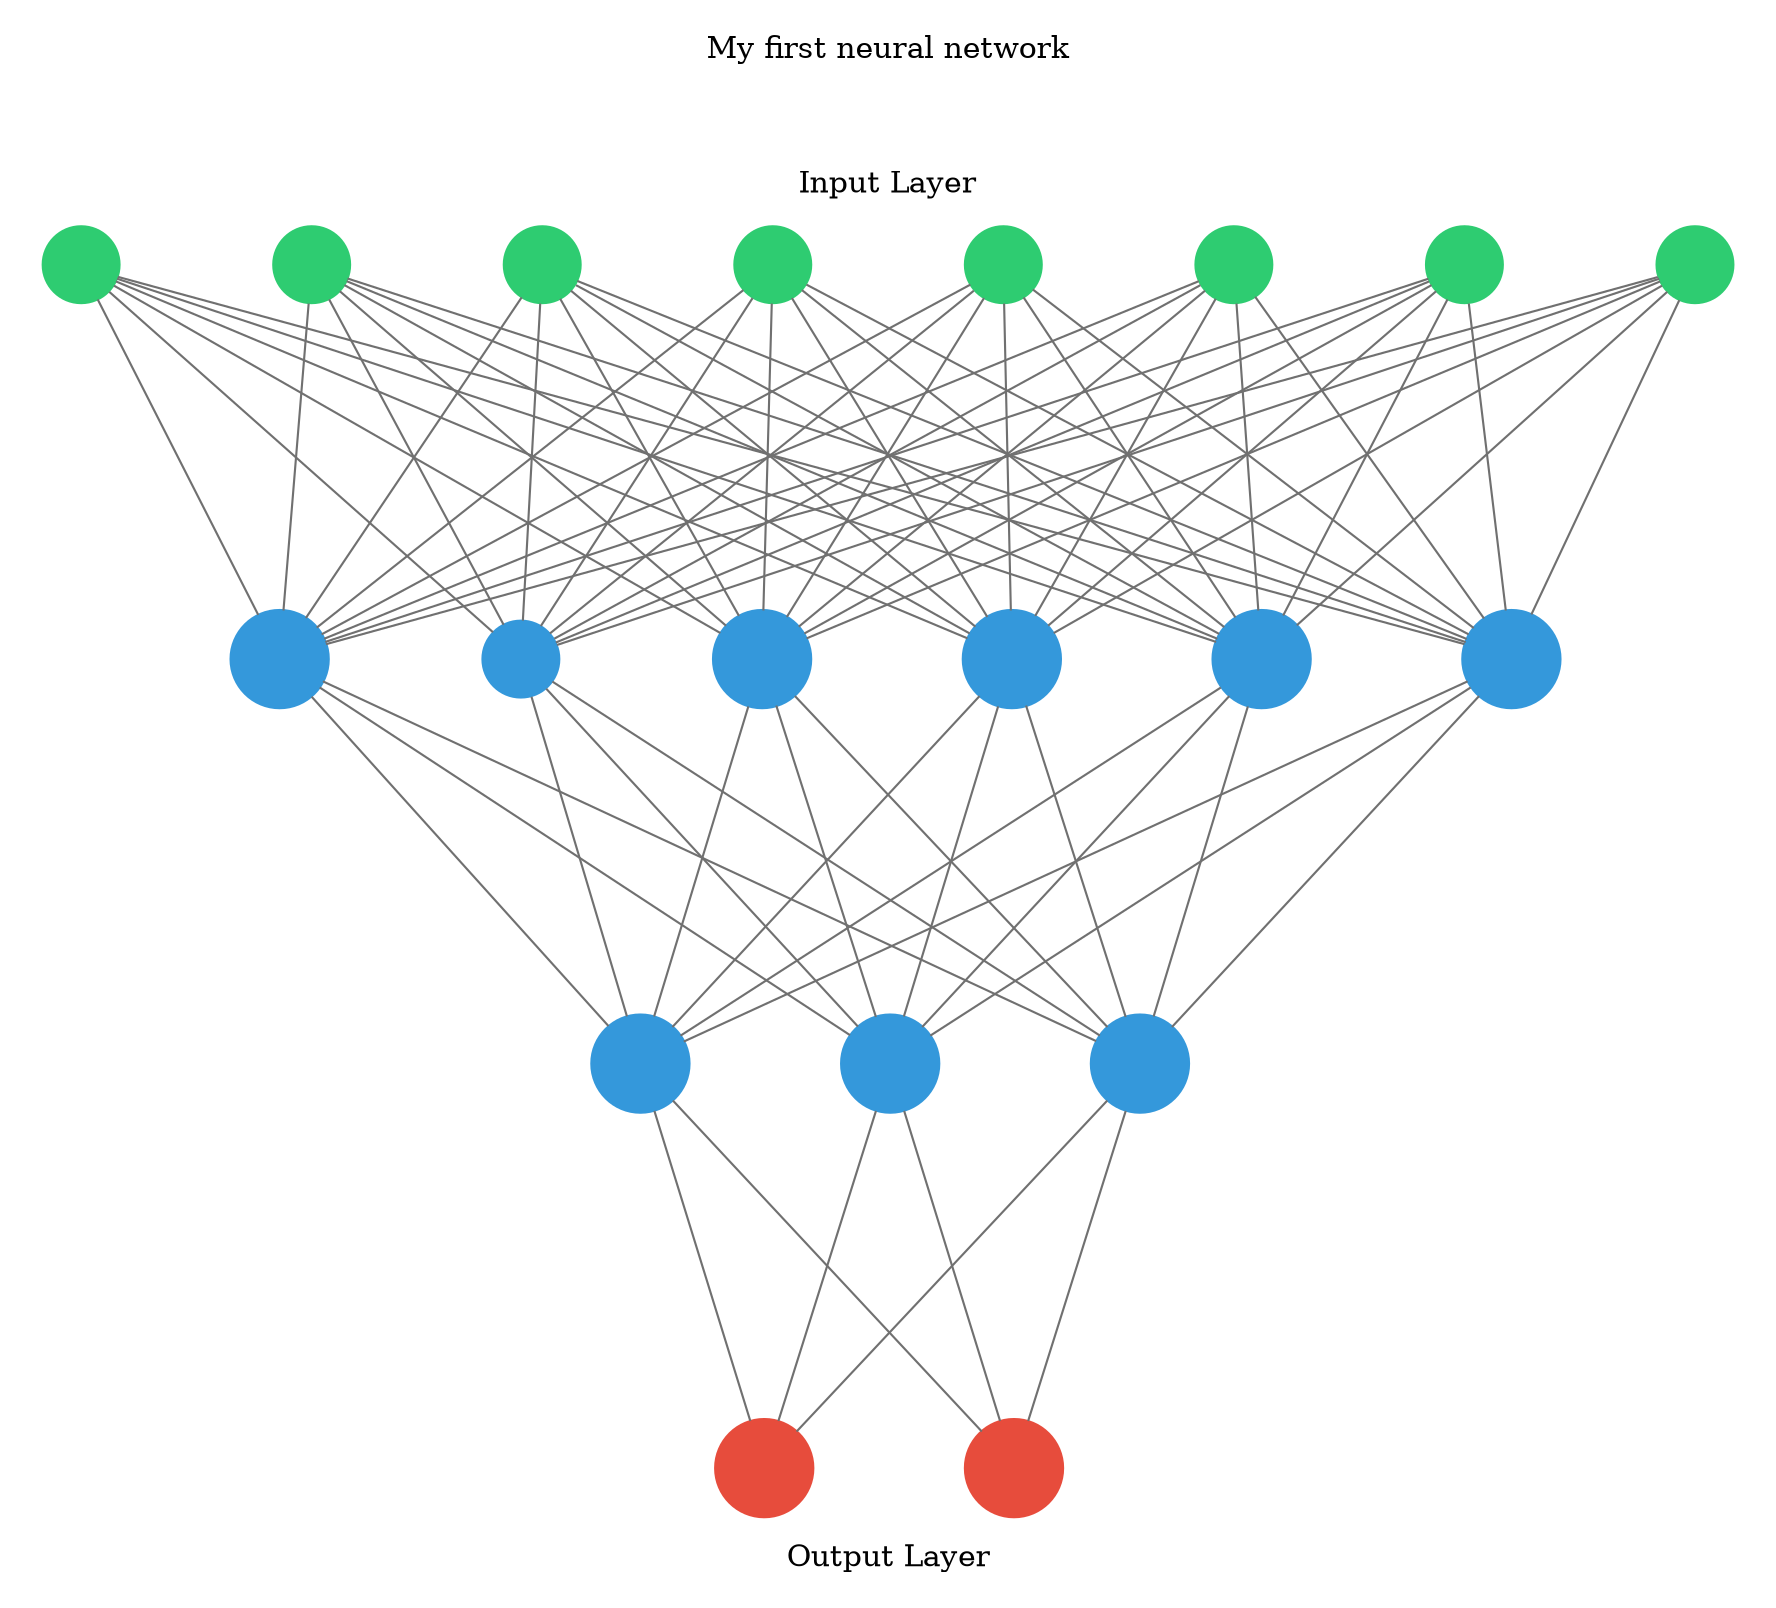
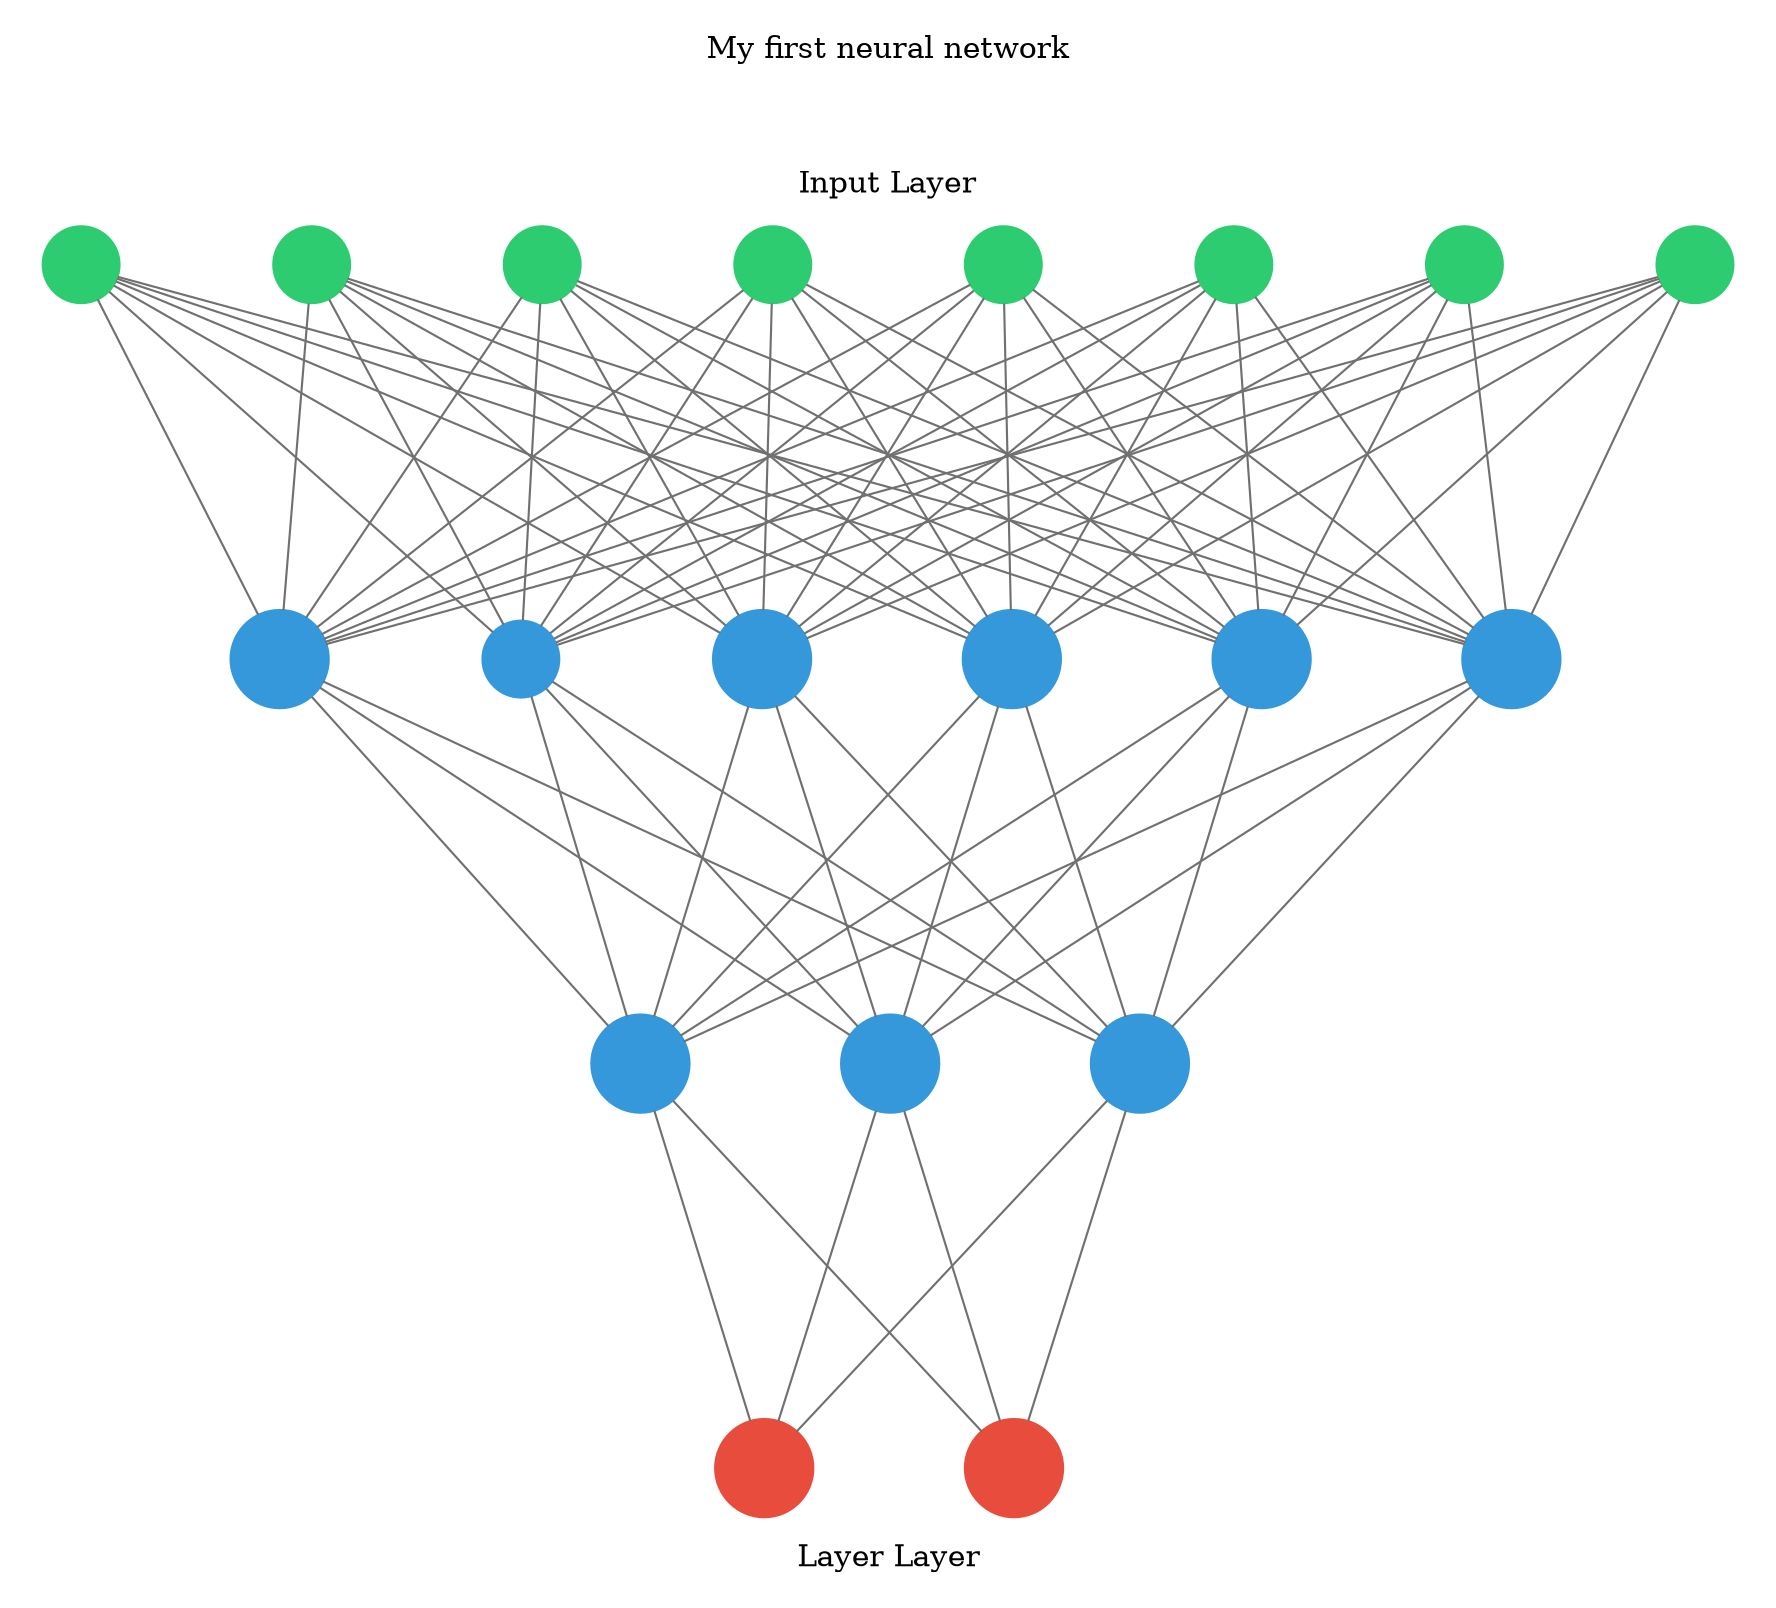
(889, 1558) -> (889, 1558)
